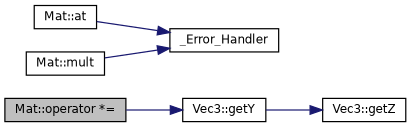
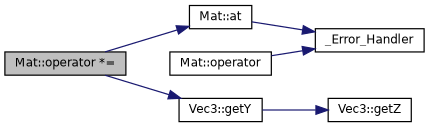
none -> (141, 41)
(65, 64) -> (221, 64)
